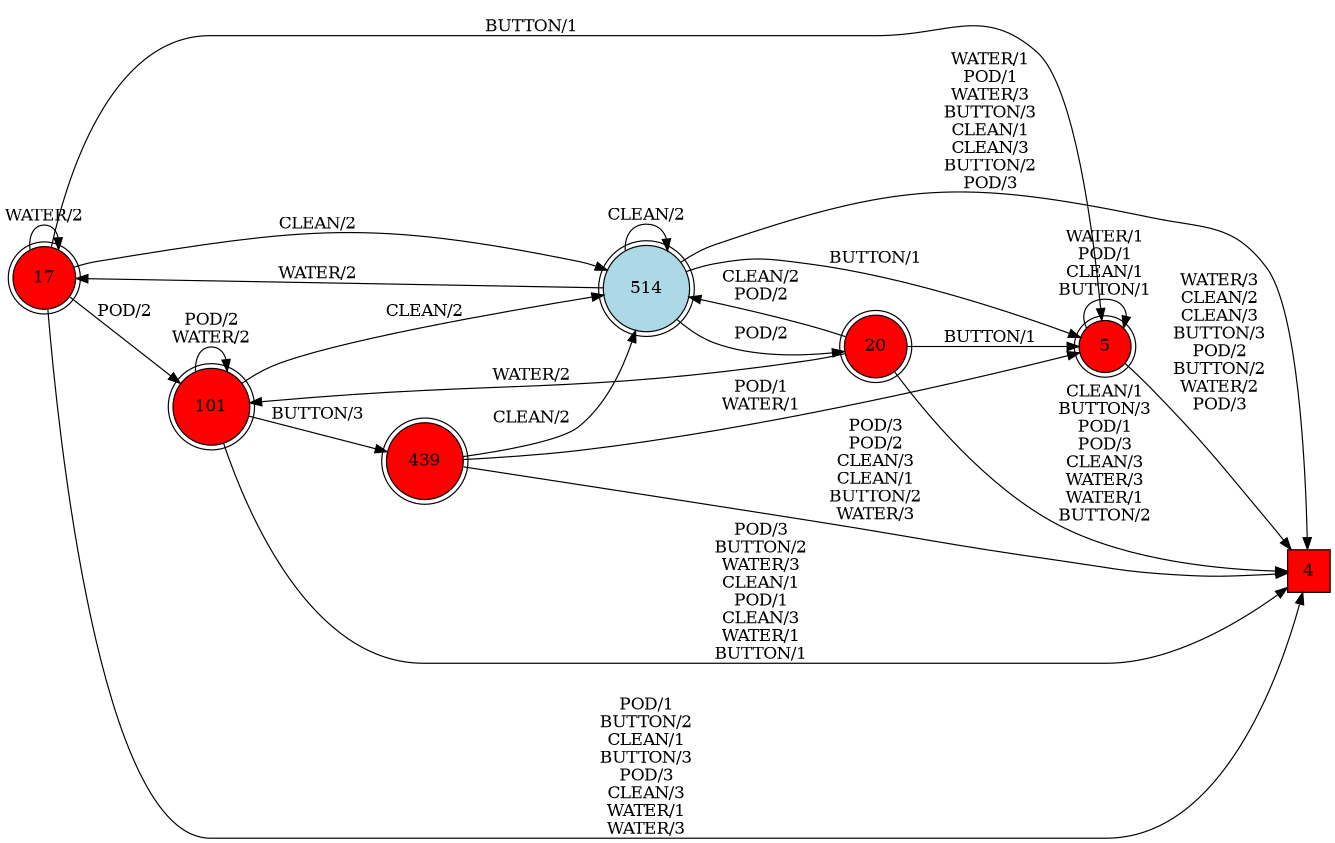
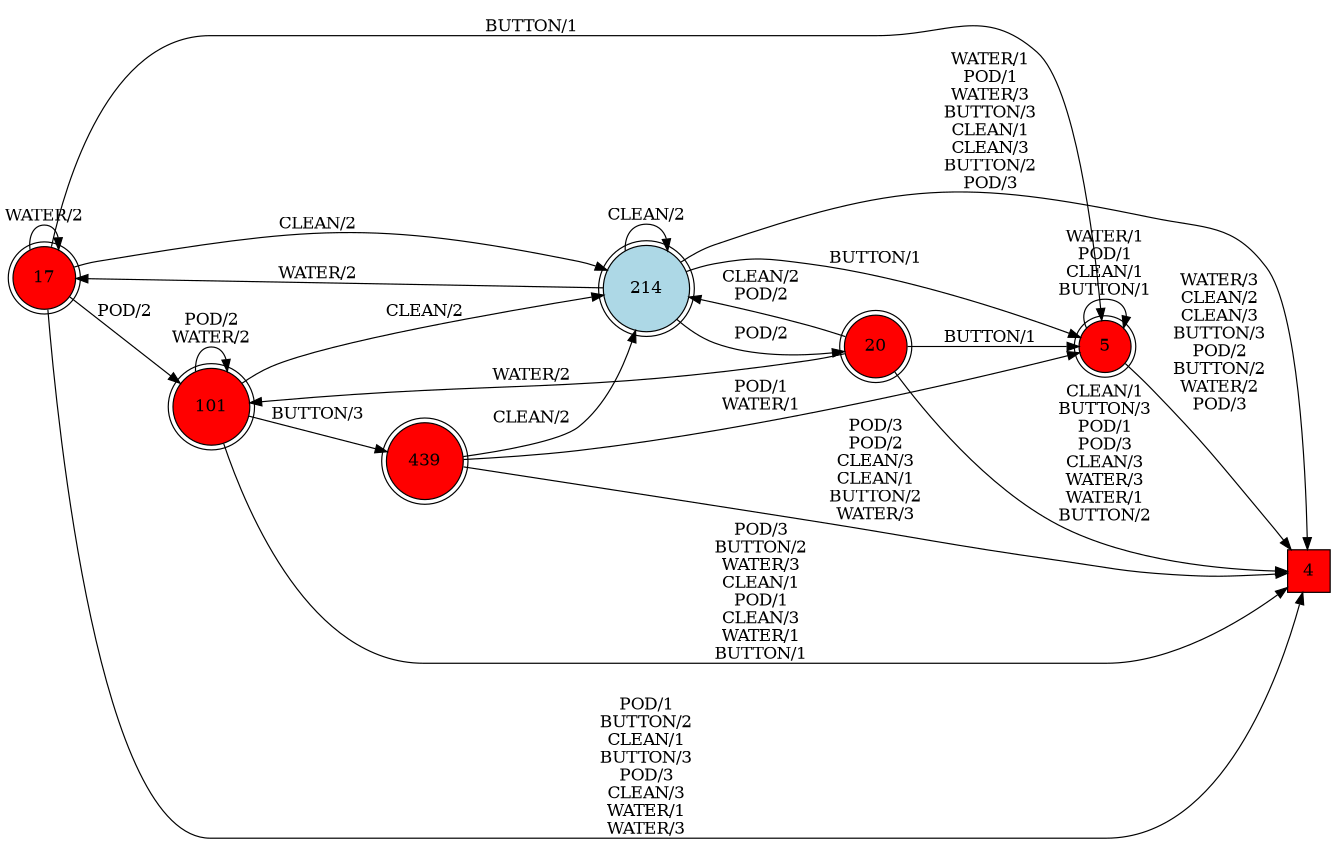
(646, 289) -> (646, 289)
